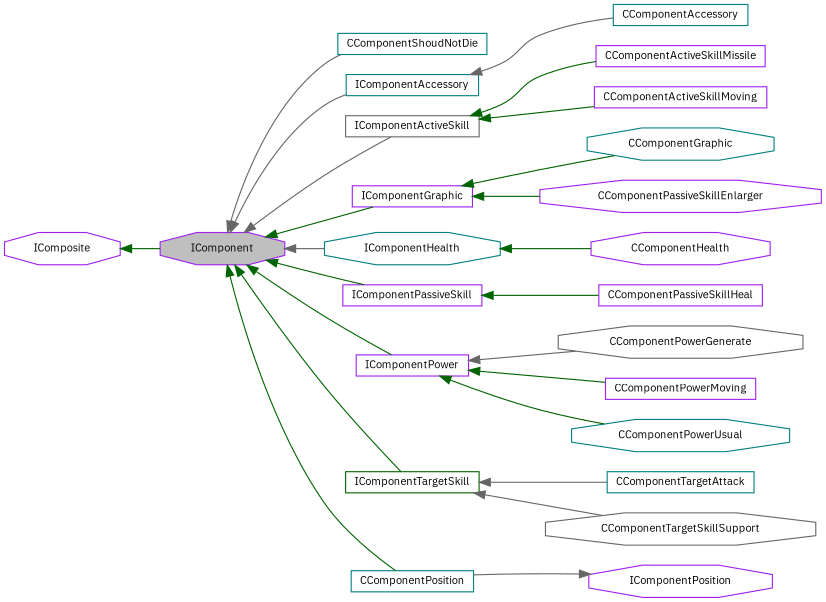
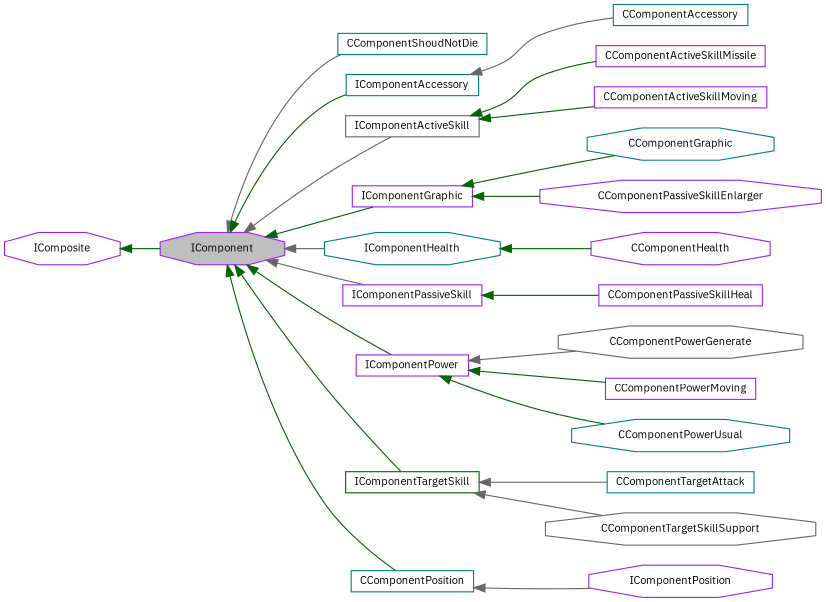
(280, 148) -> (280, 148)
(320, 274) -> (320, 274)
(527, 574) -> (538, 589)
